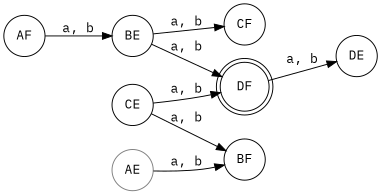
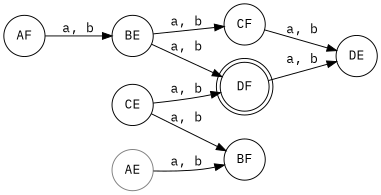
none -> (296, 39)
